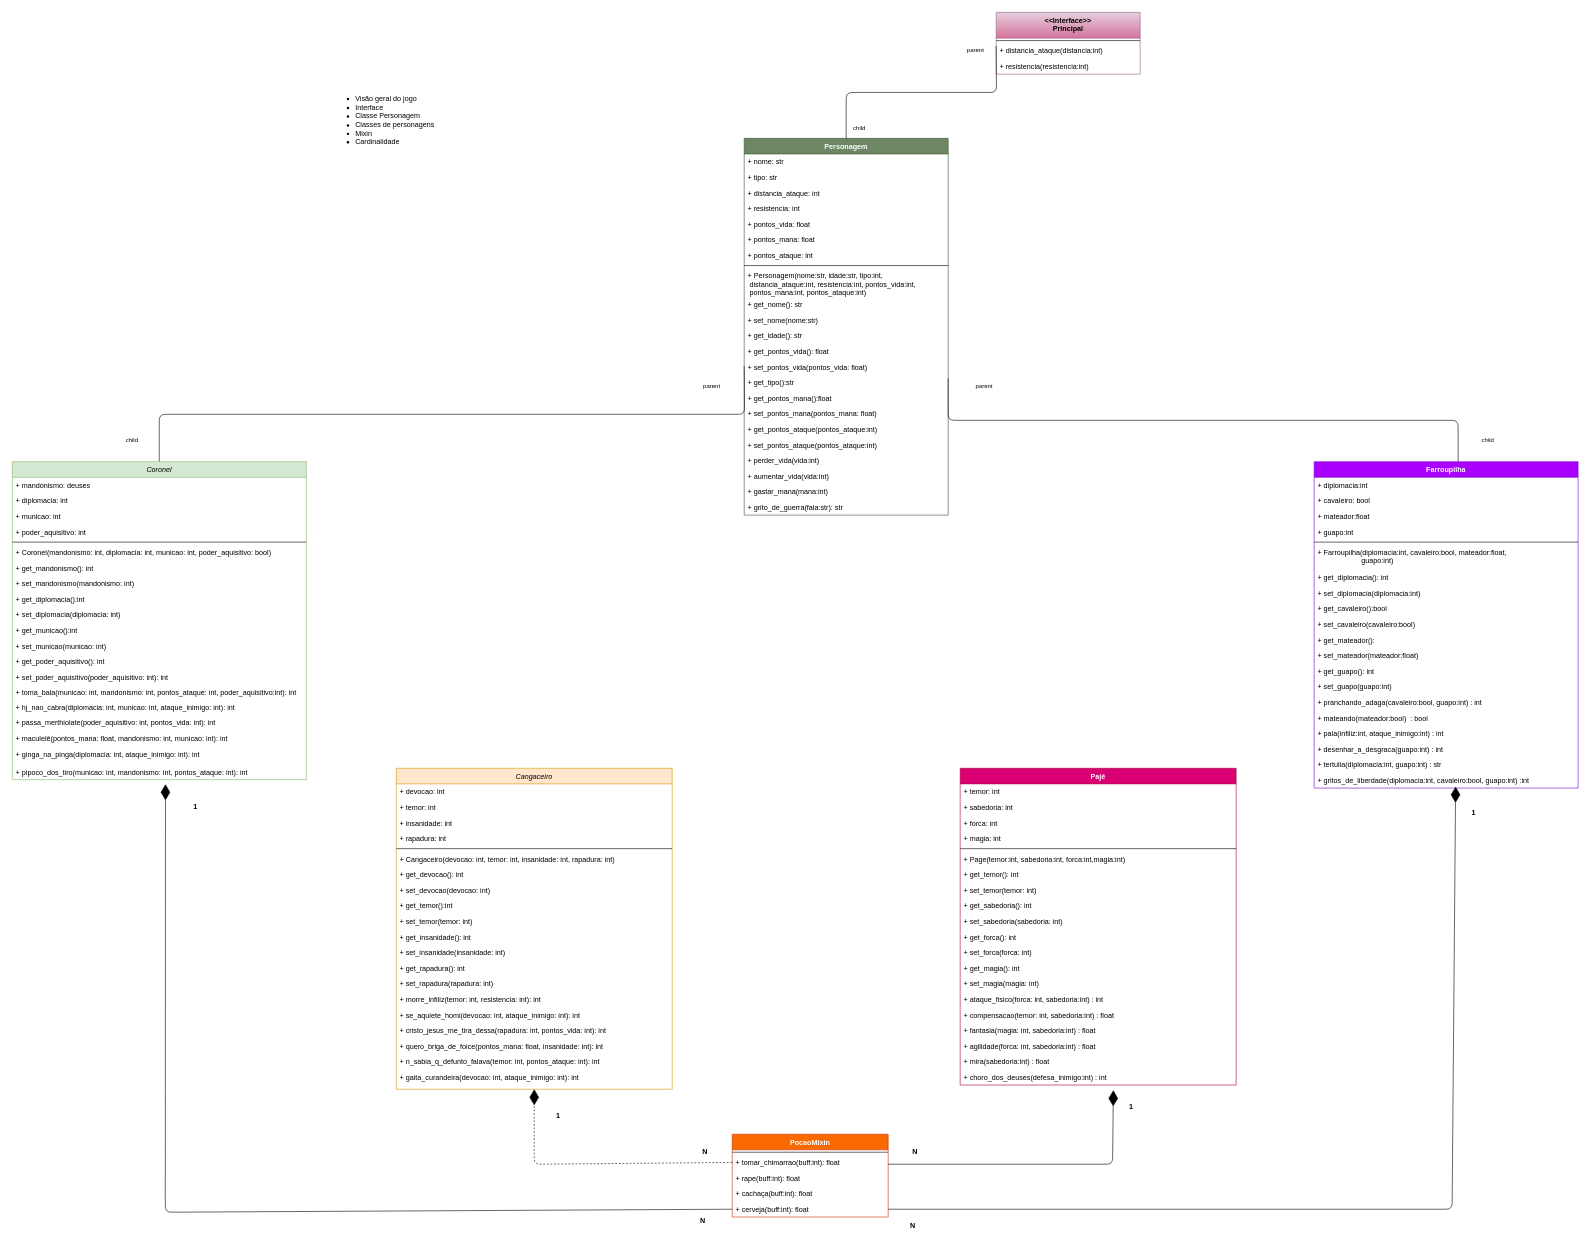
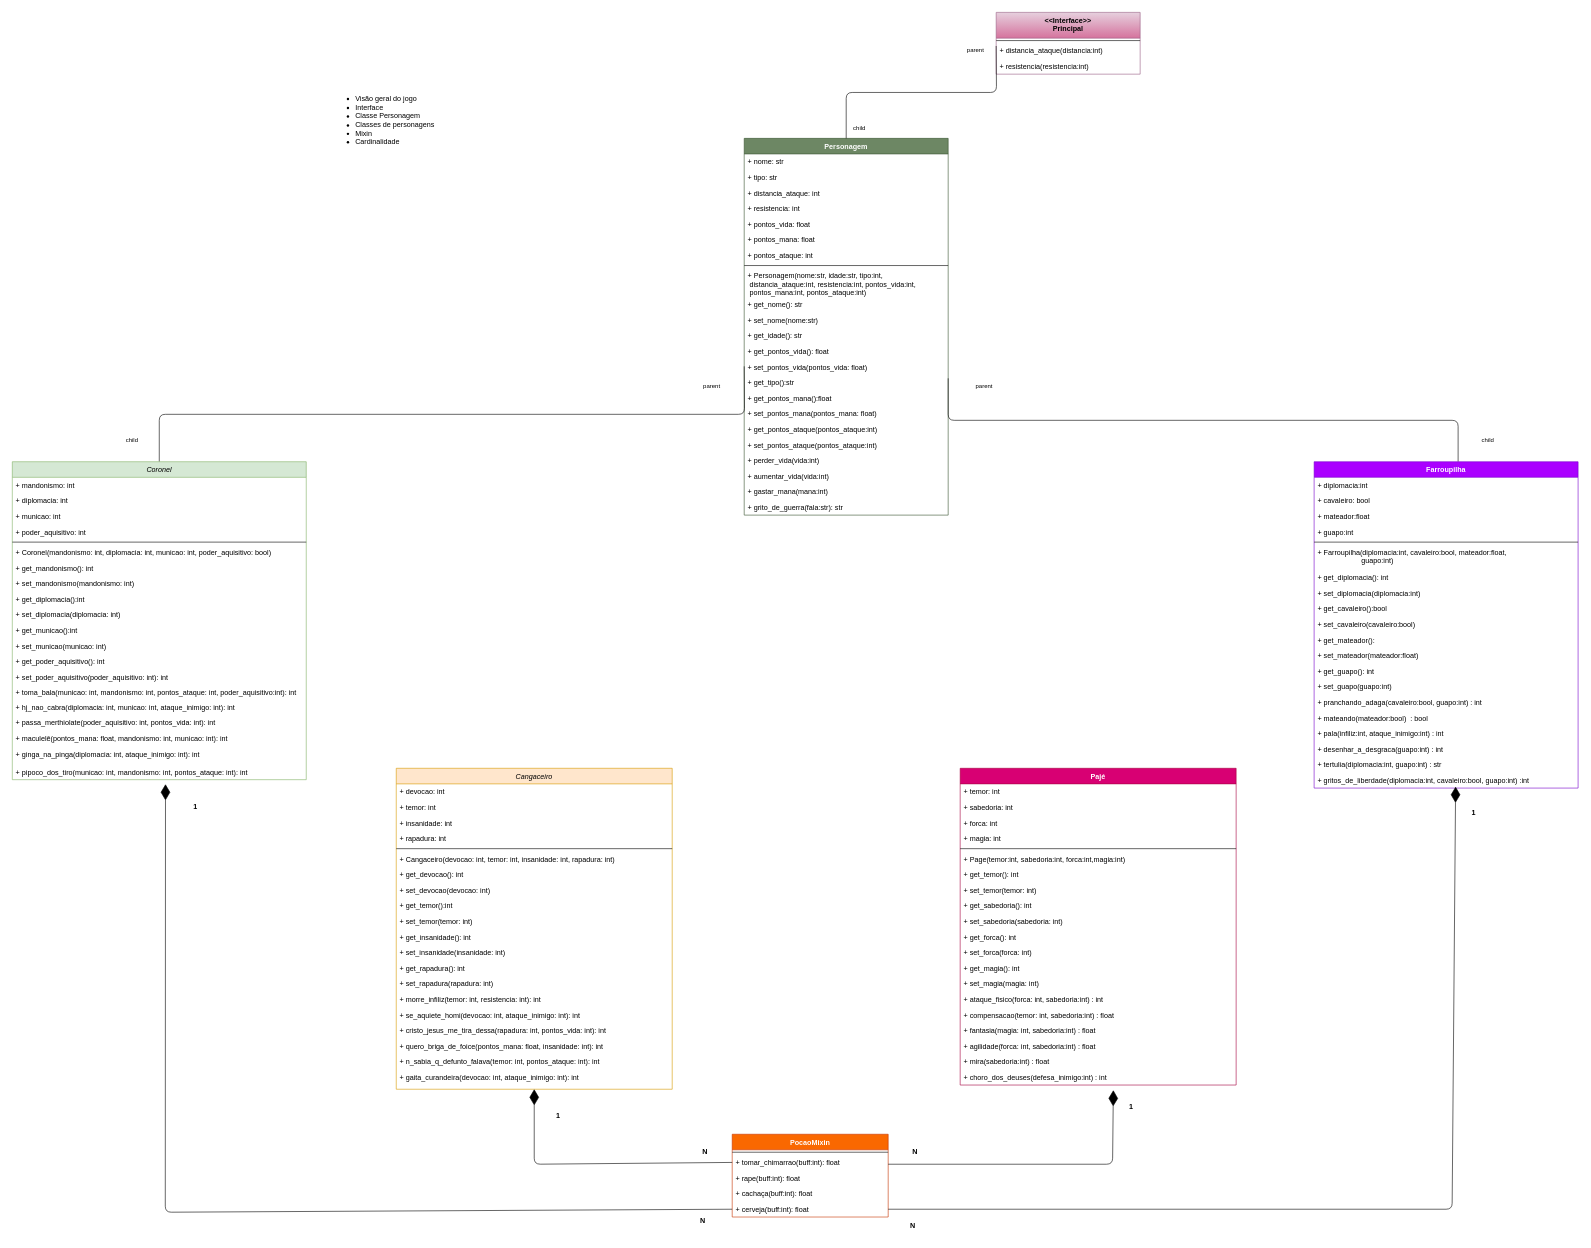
(52, 485) -> (45, 485)
(604, 1164) -> (604, 1164)
